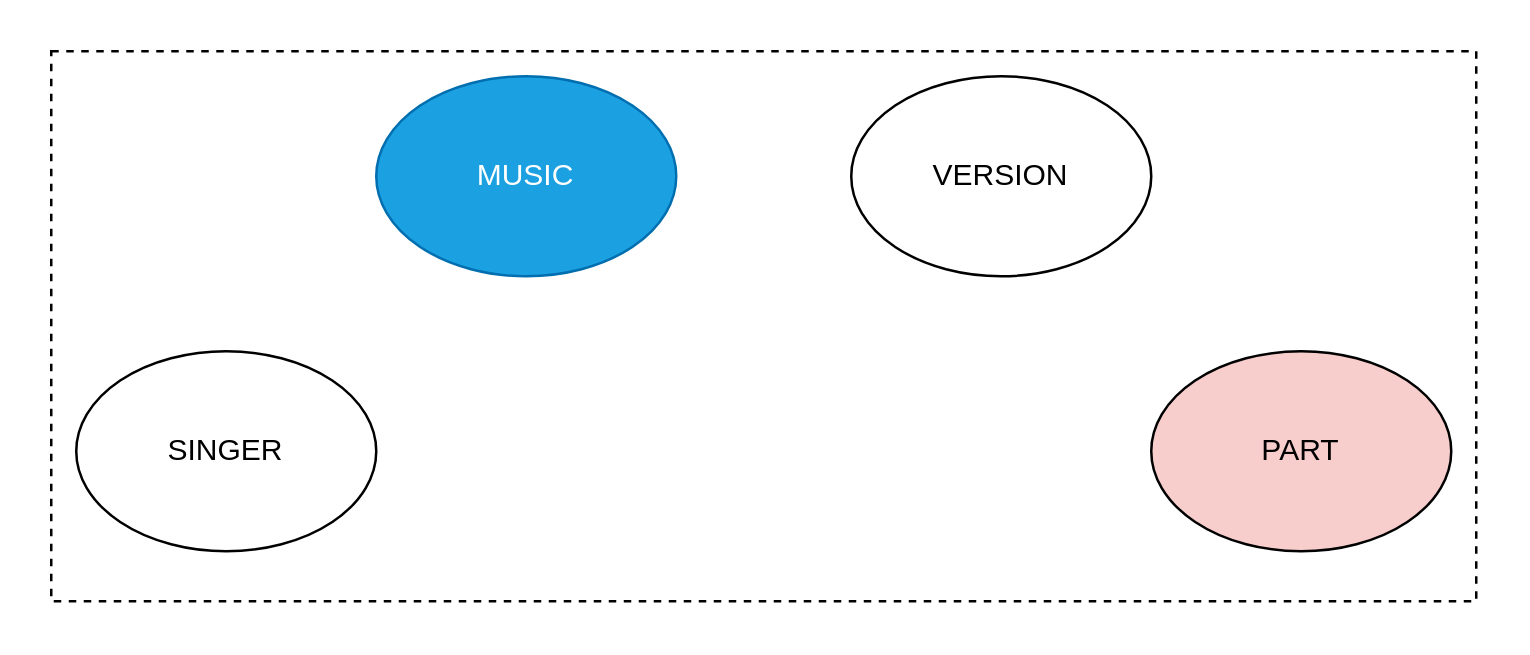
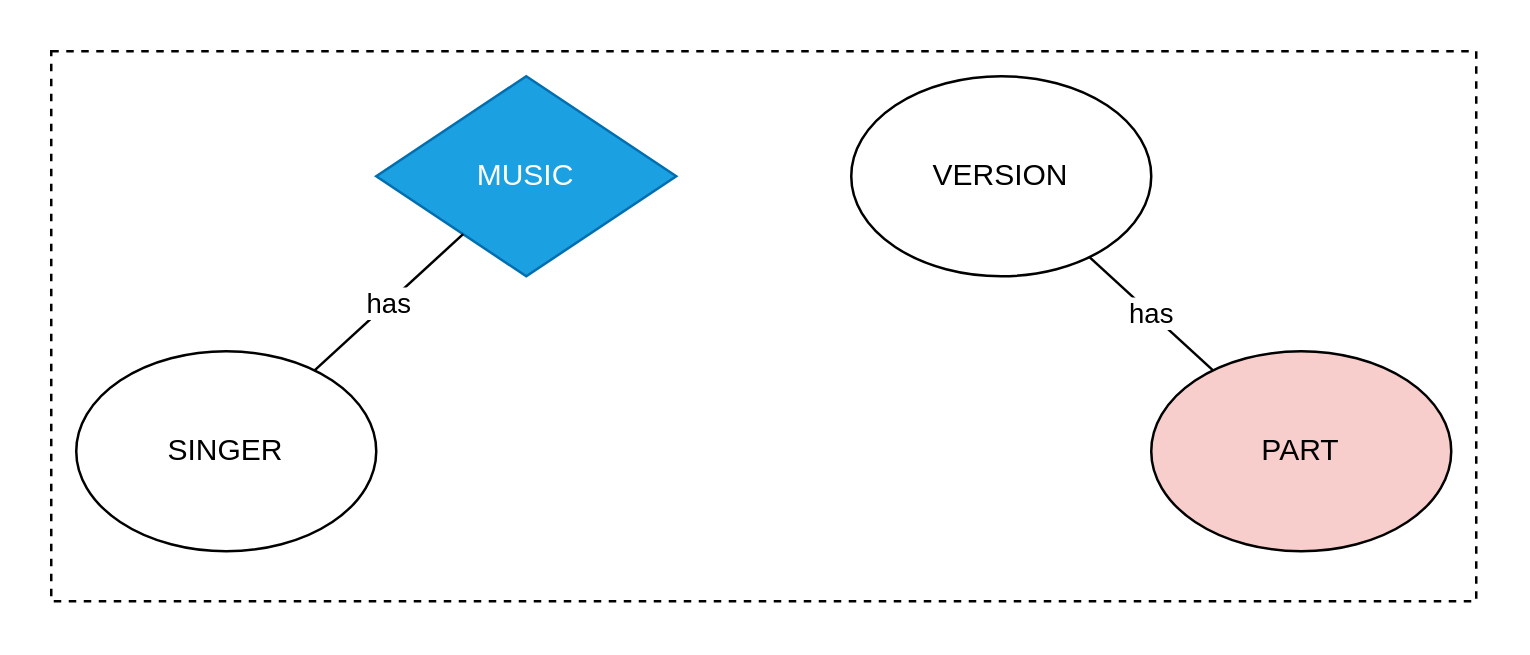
(526, 176) -> (526, 176)
none -> (354, 334)
none -> (1178, 339)
